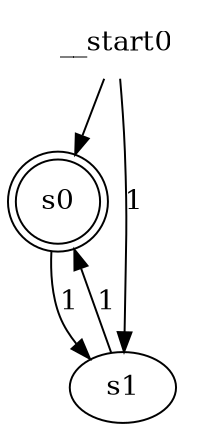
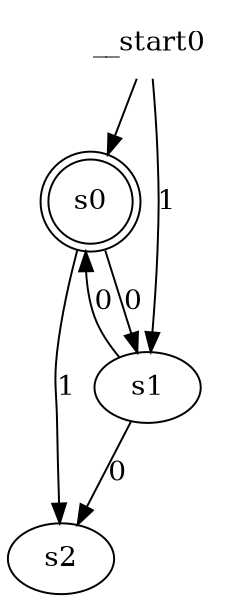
(70, 302) -> (134, 302)
(107, 302) -> (104, 302)
none -> (61, 559)
